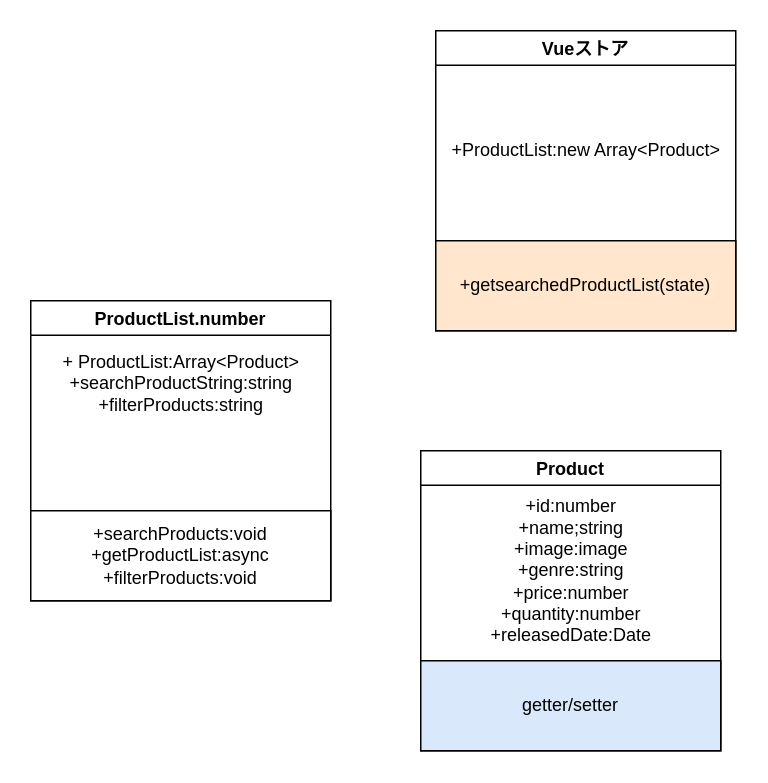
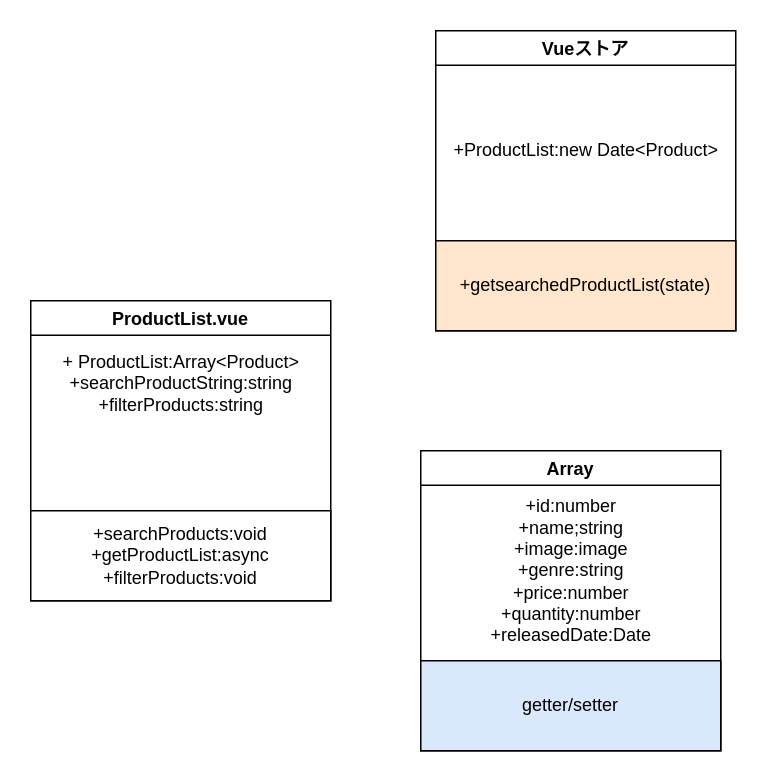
(587, 151) -> (587, 151)
(180, 319) -> (180, 319)
(570, 469) -> (570, 469)
